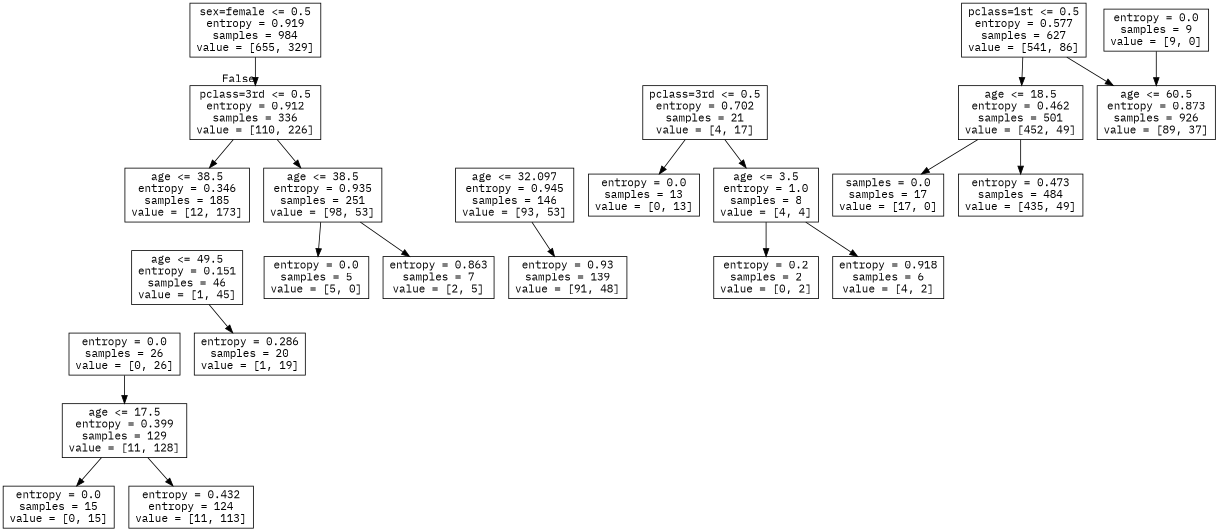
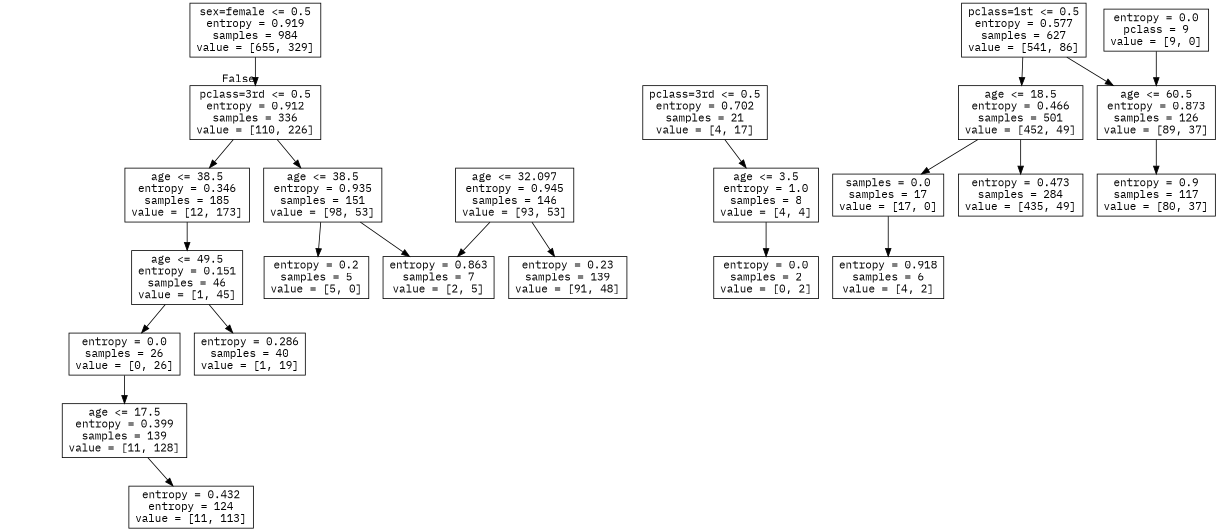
(1156, 30) -> (1156, 30)
(1021, 113) -> (1021, 113)
(1156, 113) -> (1156, 113)
(323, 195) -> (323, 195)
(644, 195) -> none
(1021, 195) -> (1021, 195)
none -> (1156, 195)
none -> (187, 232)
none -> (477, 236)
(828, 237) -> (888, 232)
(316, 278) -> (316, 278)
(568, 278) -> (568, 278)
(766, 278) -> (766, 278)
none -> (156, 316)
(250, 354) -> (250, 354)
(125, 431) -> (125, 431)
(59, 507) -> none
